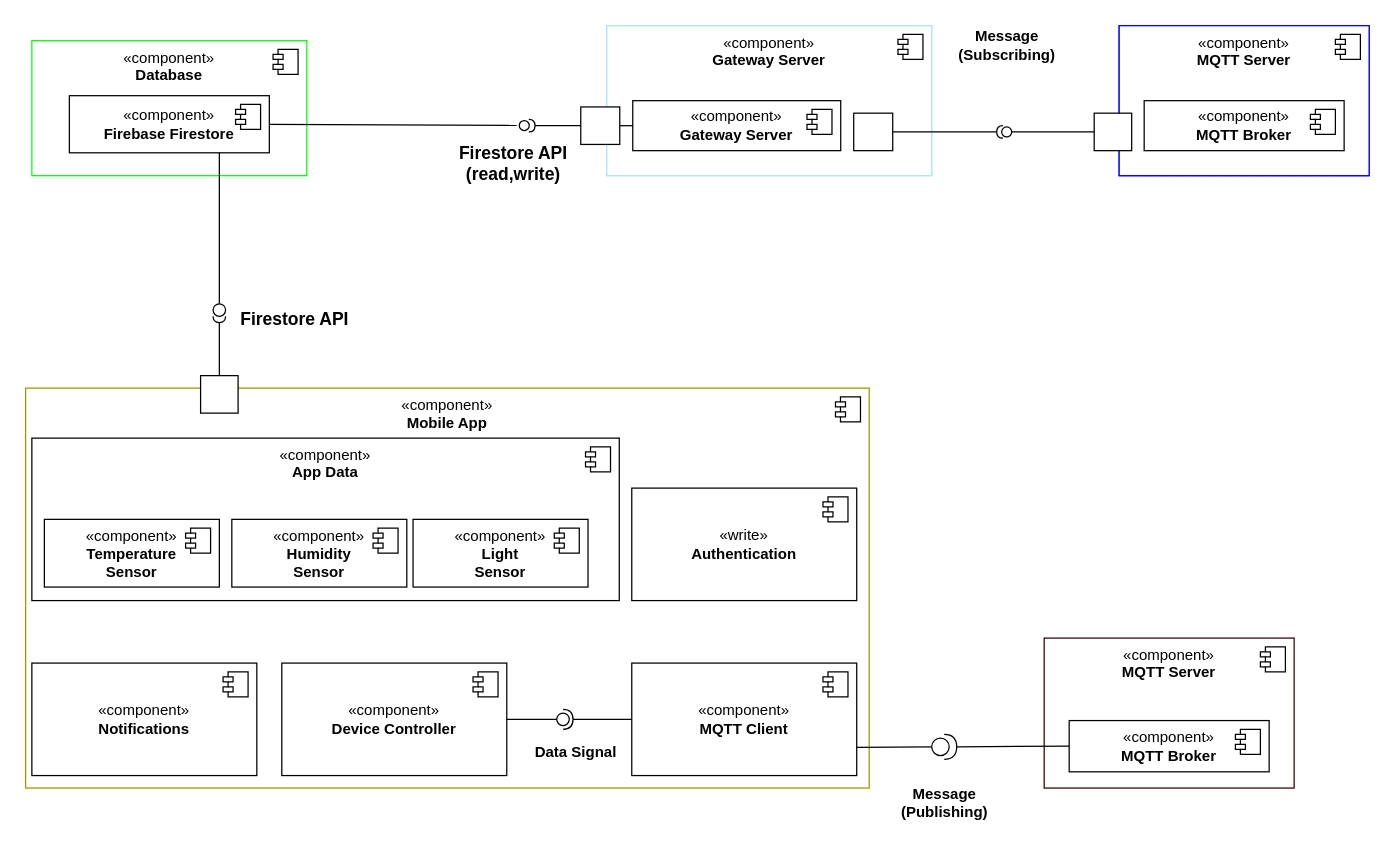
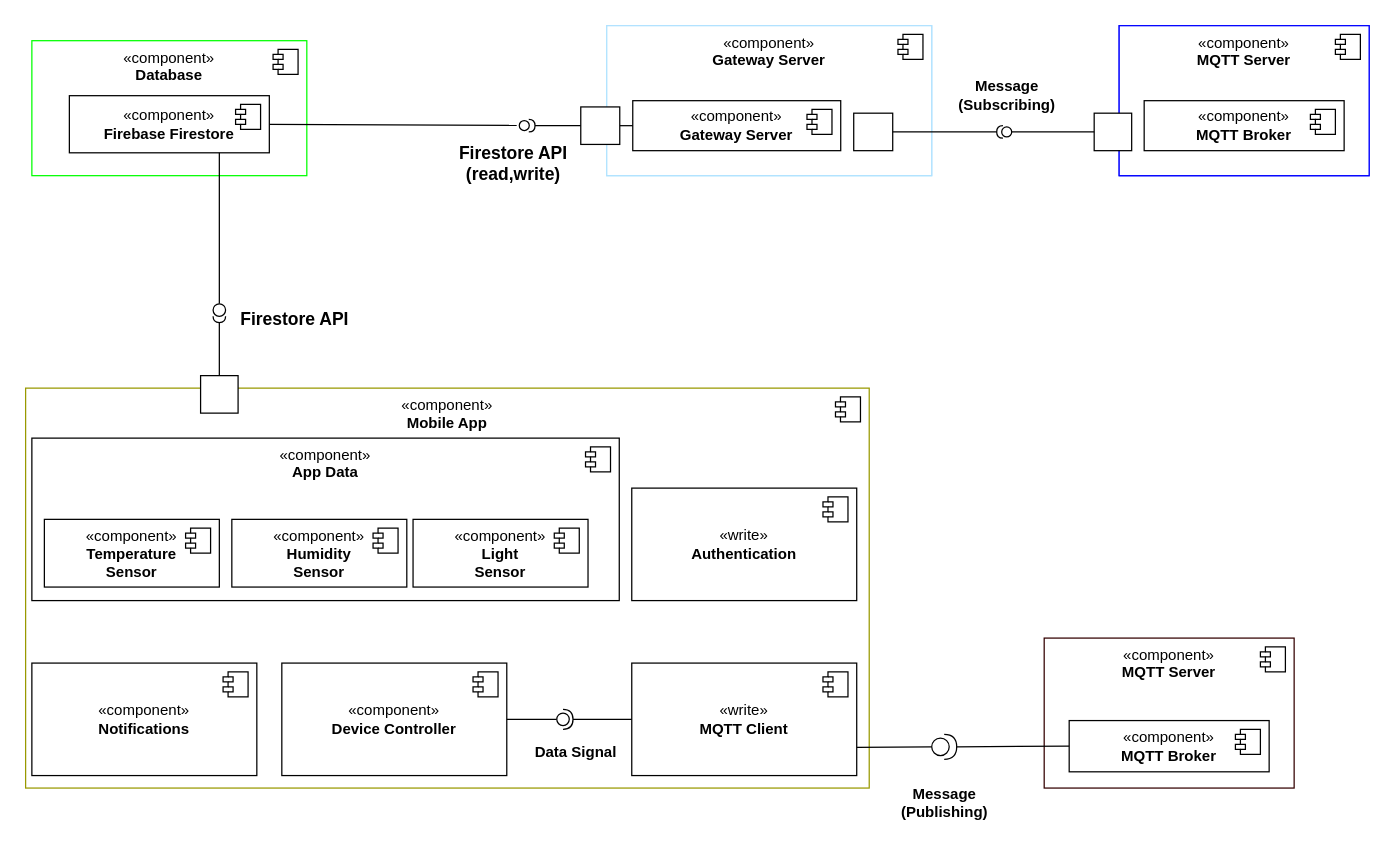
(1007, 45) -> (1007, 95)
(744, 719) -> (744, 719)
